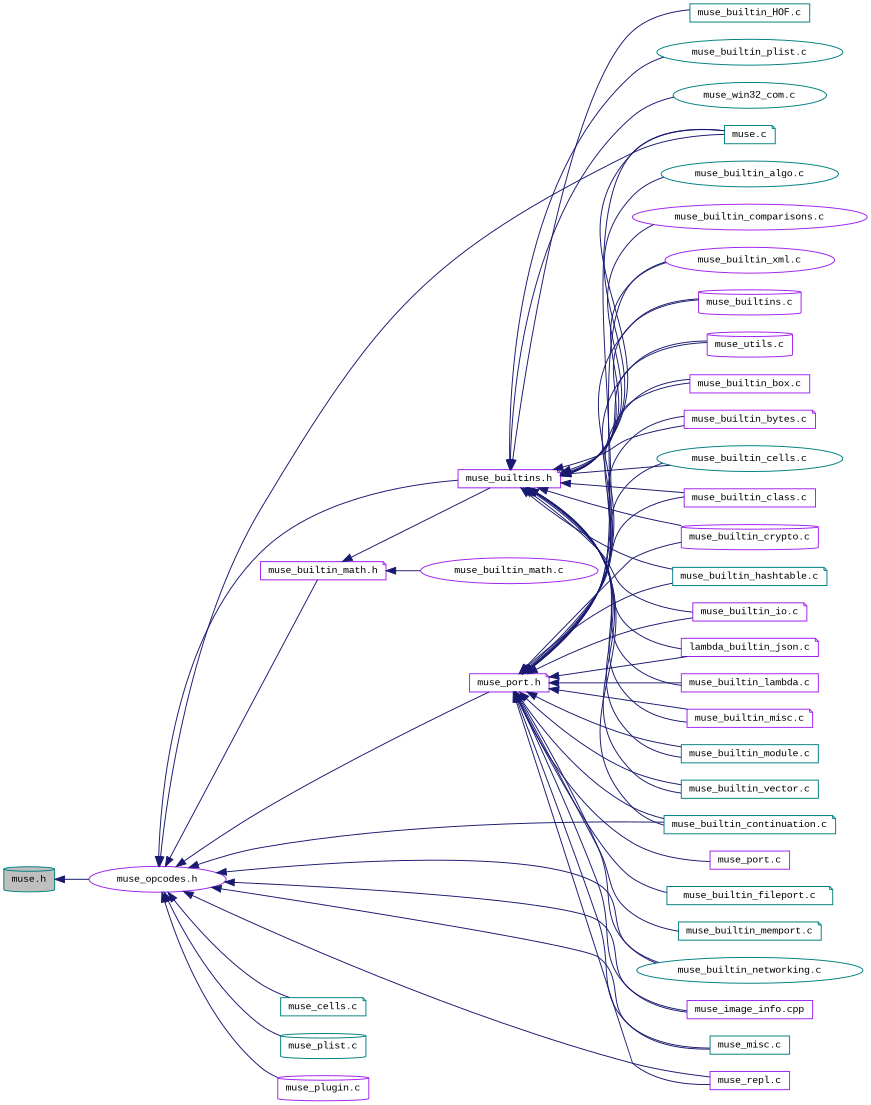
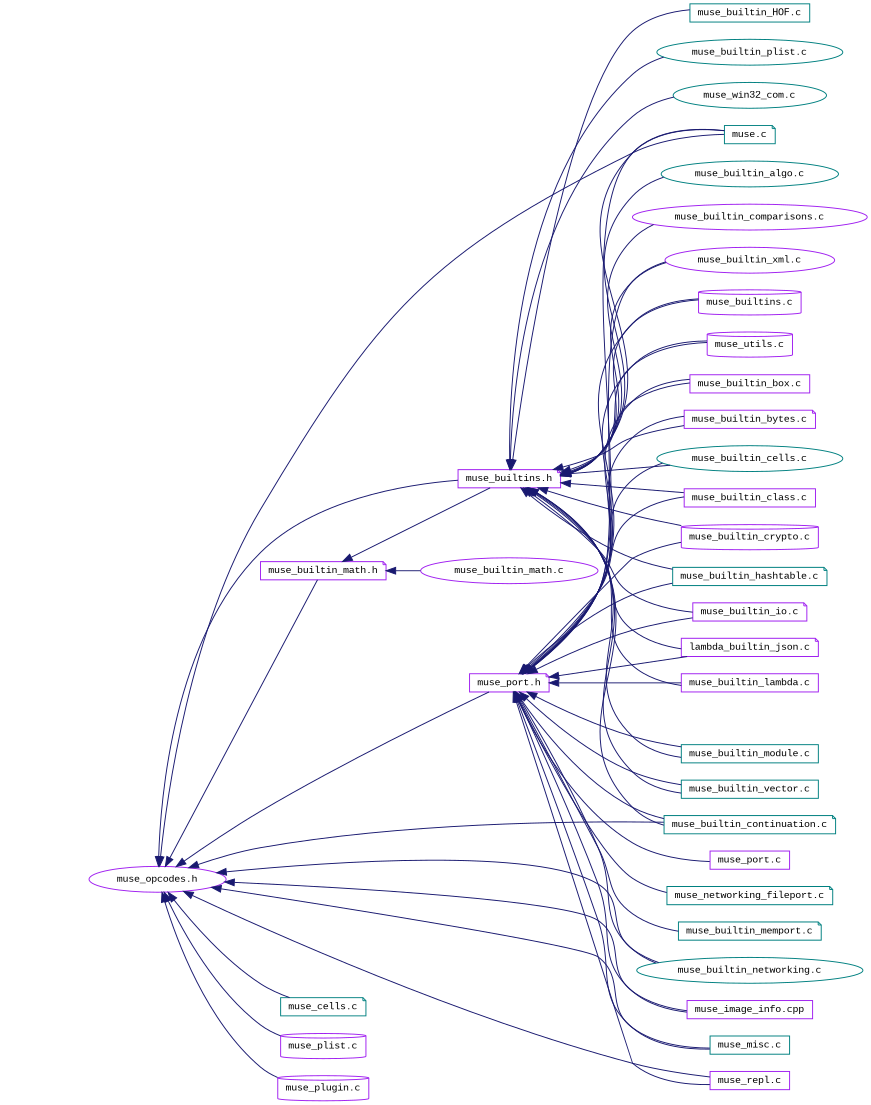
(750, 718) -> none
(29, 879) -> none
(750, 896) -> (750, 896)
(323, 1046) -> (323, 1046)
